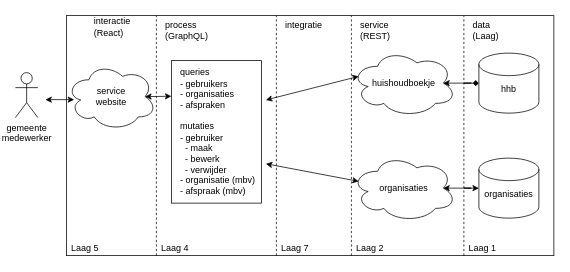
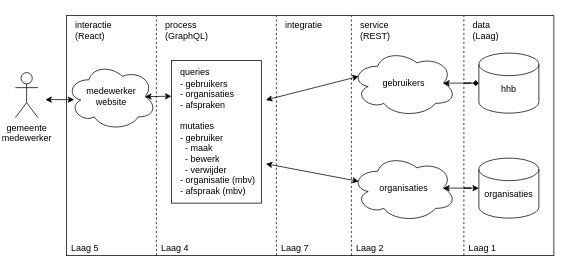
(108, 27) -> (89, 30)
(404, 83) -> (404, 83)
(111, 96) -> (111, 96)
